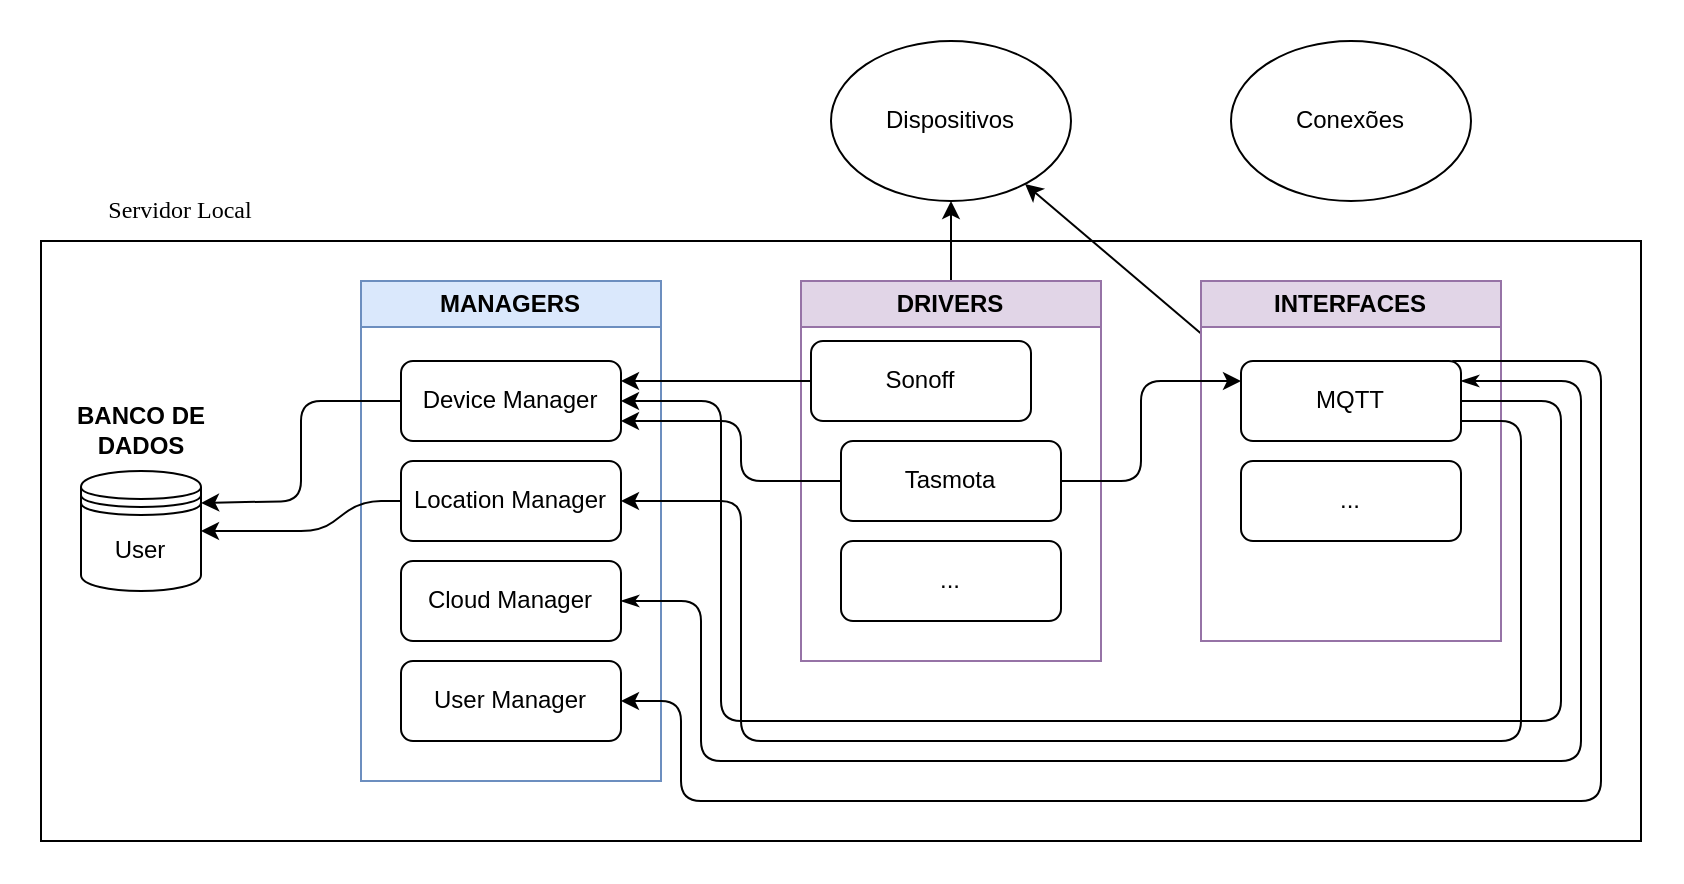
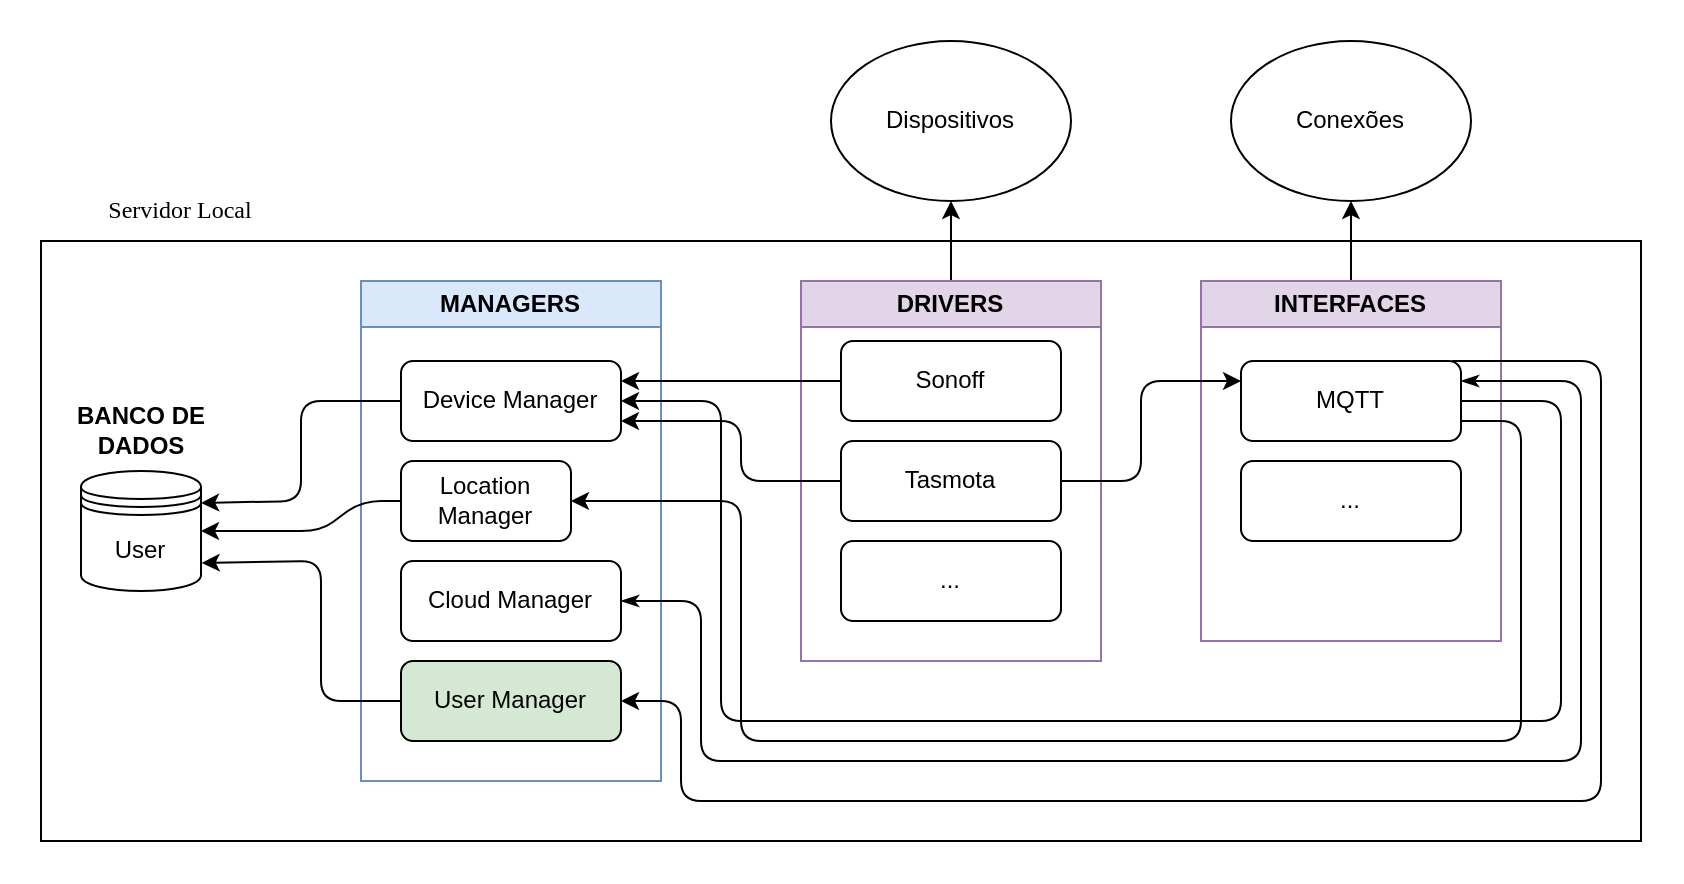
(1116, 262) -> (1351, 248)
(921, 381) -> (951, 381)
(511, 501) -> (486, 501)
none -> (321, 618)
(511, 701) -> (511, 701)
